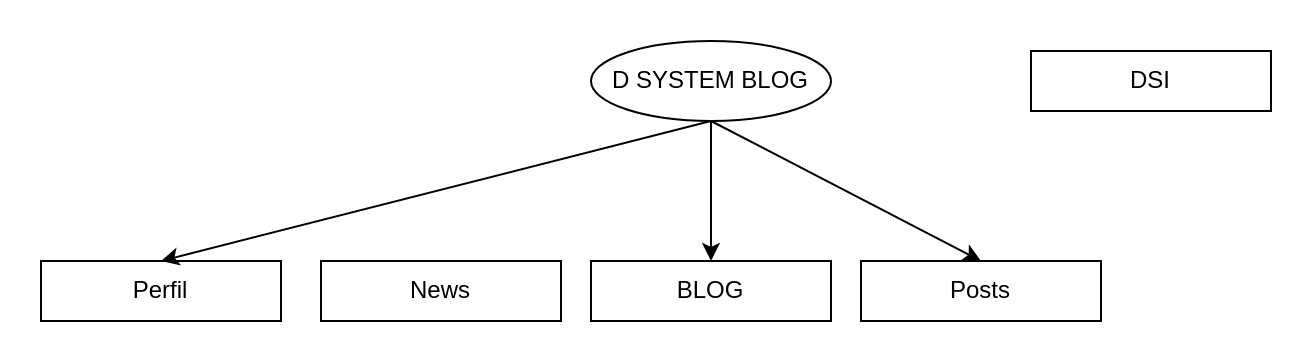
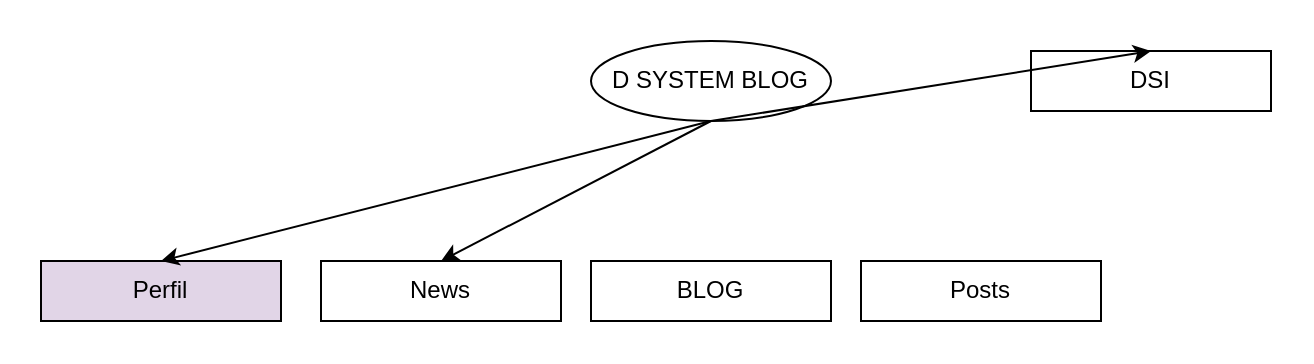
none -> (927, 87)
(711, 186) -> none
(843, 189) -> none
none -> (578, 190)
(161, 291) -> (161, 291)
